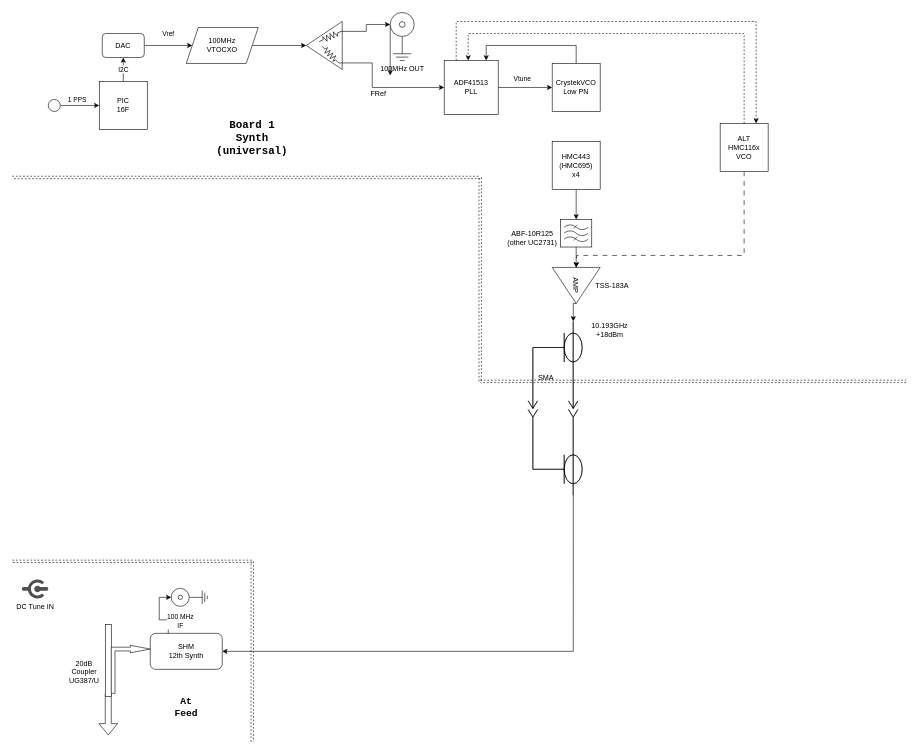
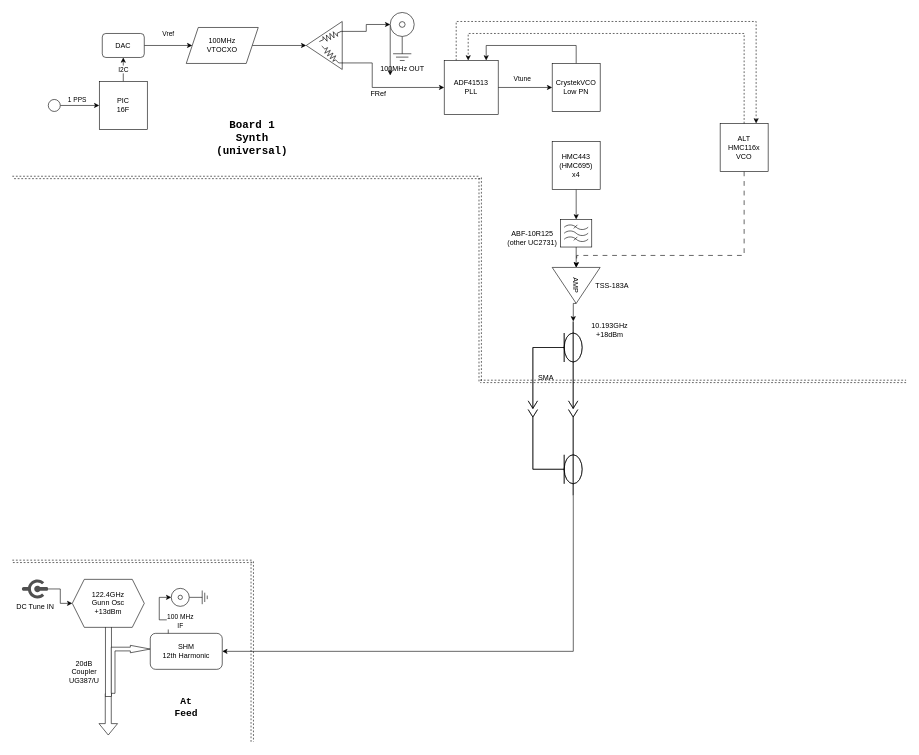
none -> (62, 603)
none -> (108, 603)
(186, 651) -> (186, 651)
